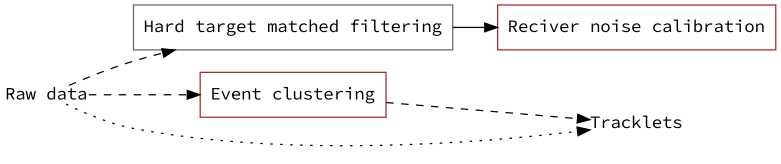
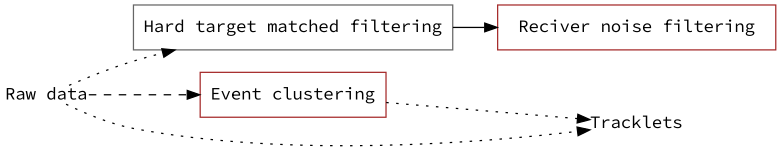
(637, 27) -> (637, 27)
(115, 67) -> (115, 67)
(482, 111) -> (482, 111)
